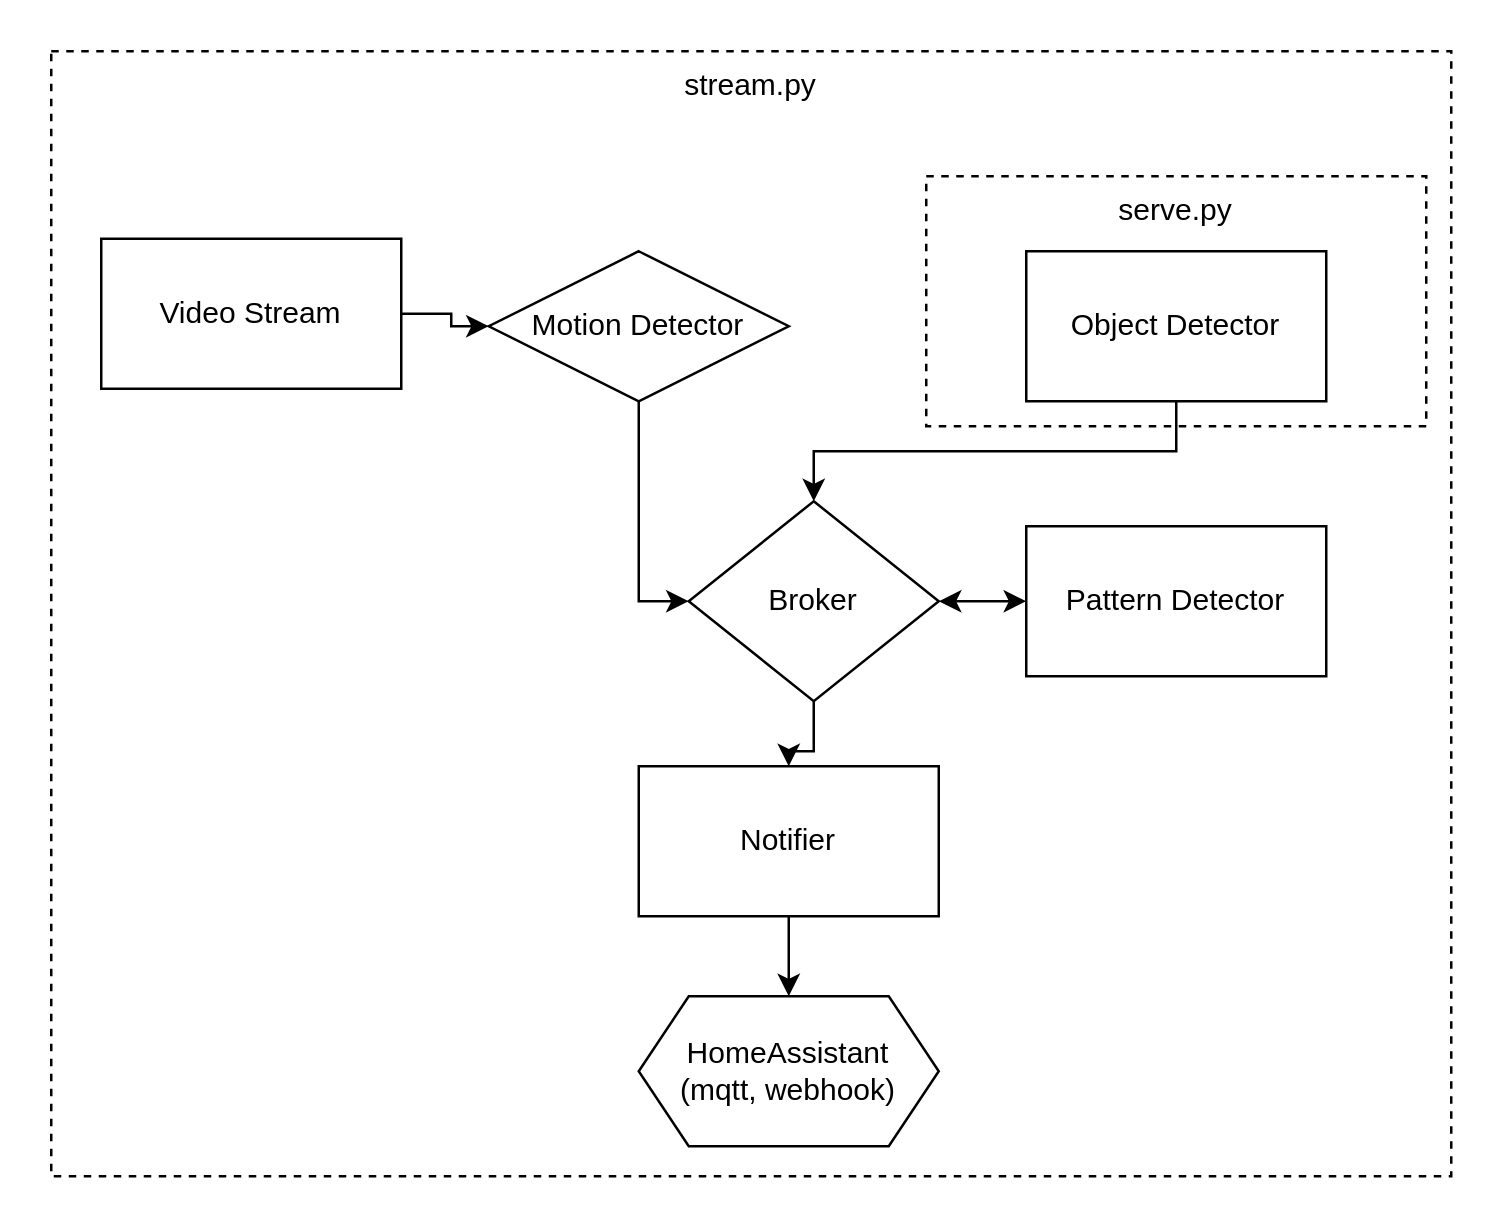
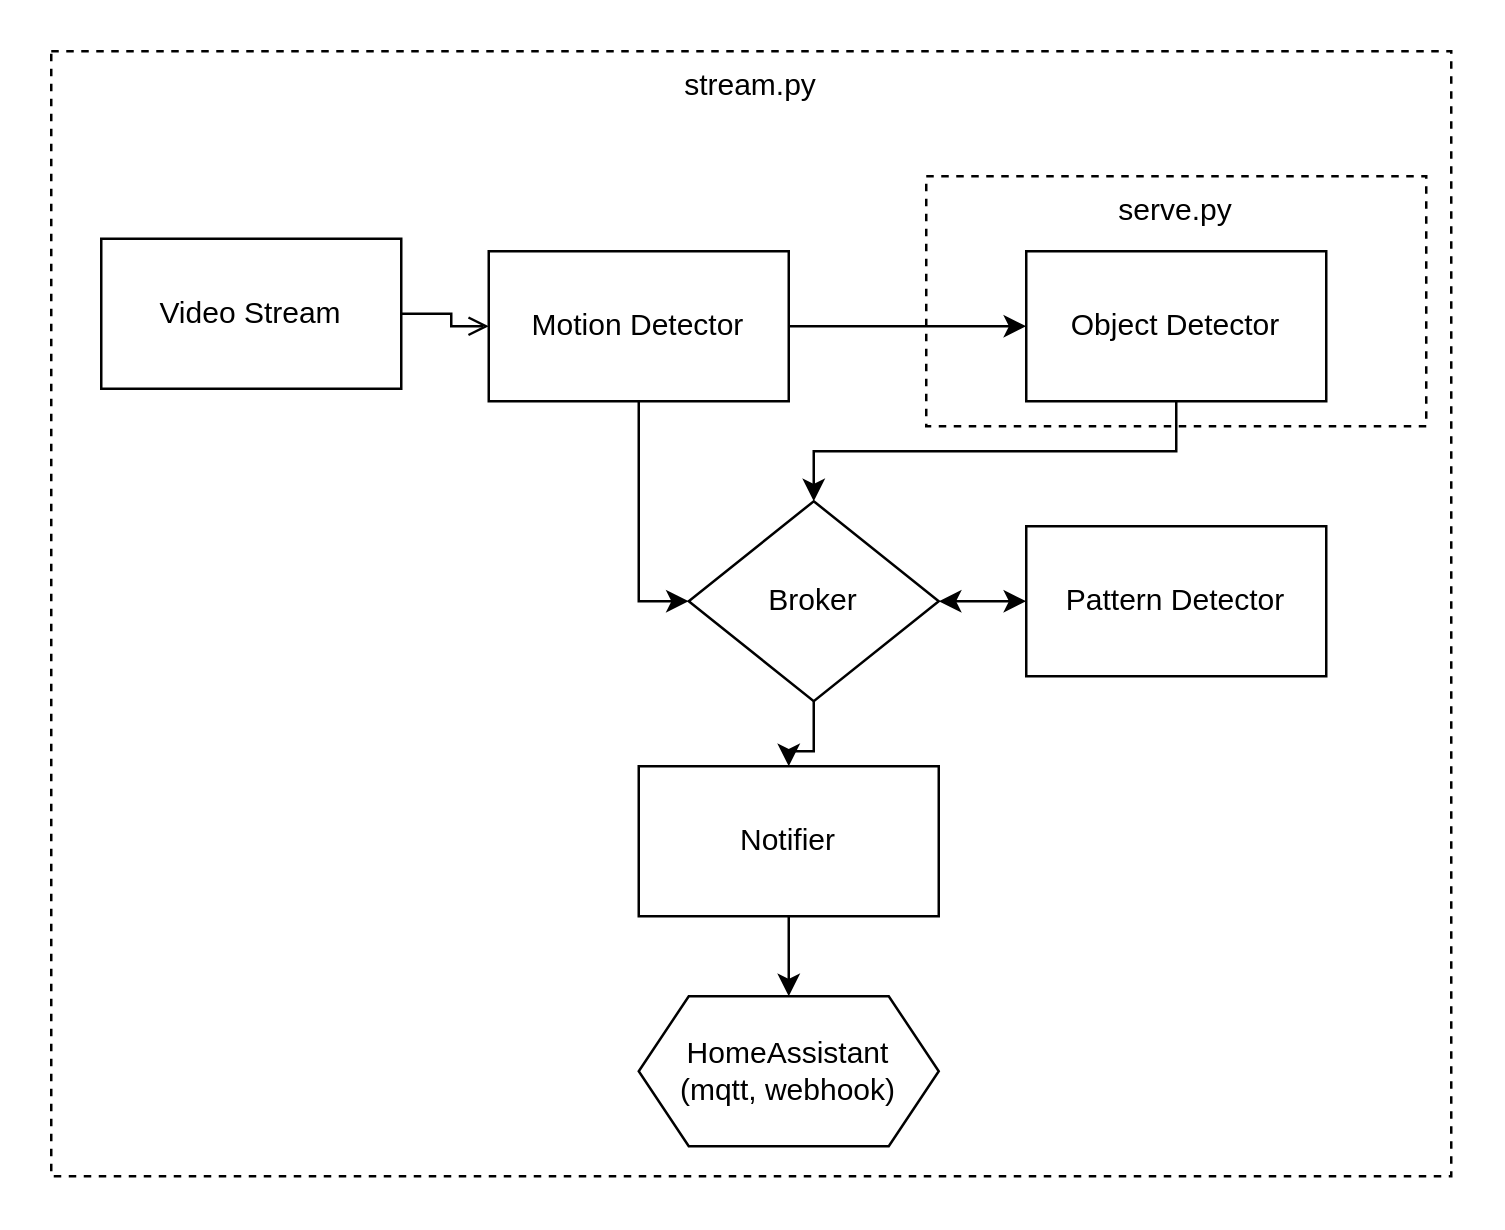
(470, 326) -> (474, 326)
(639, 326) -> (639, 326)
none -> (899, 326)
